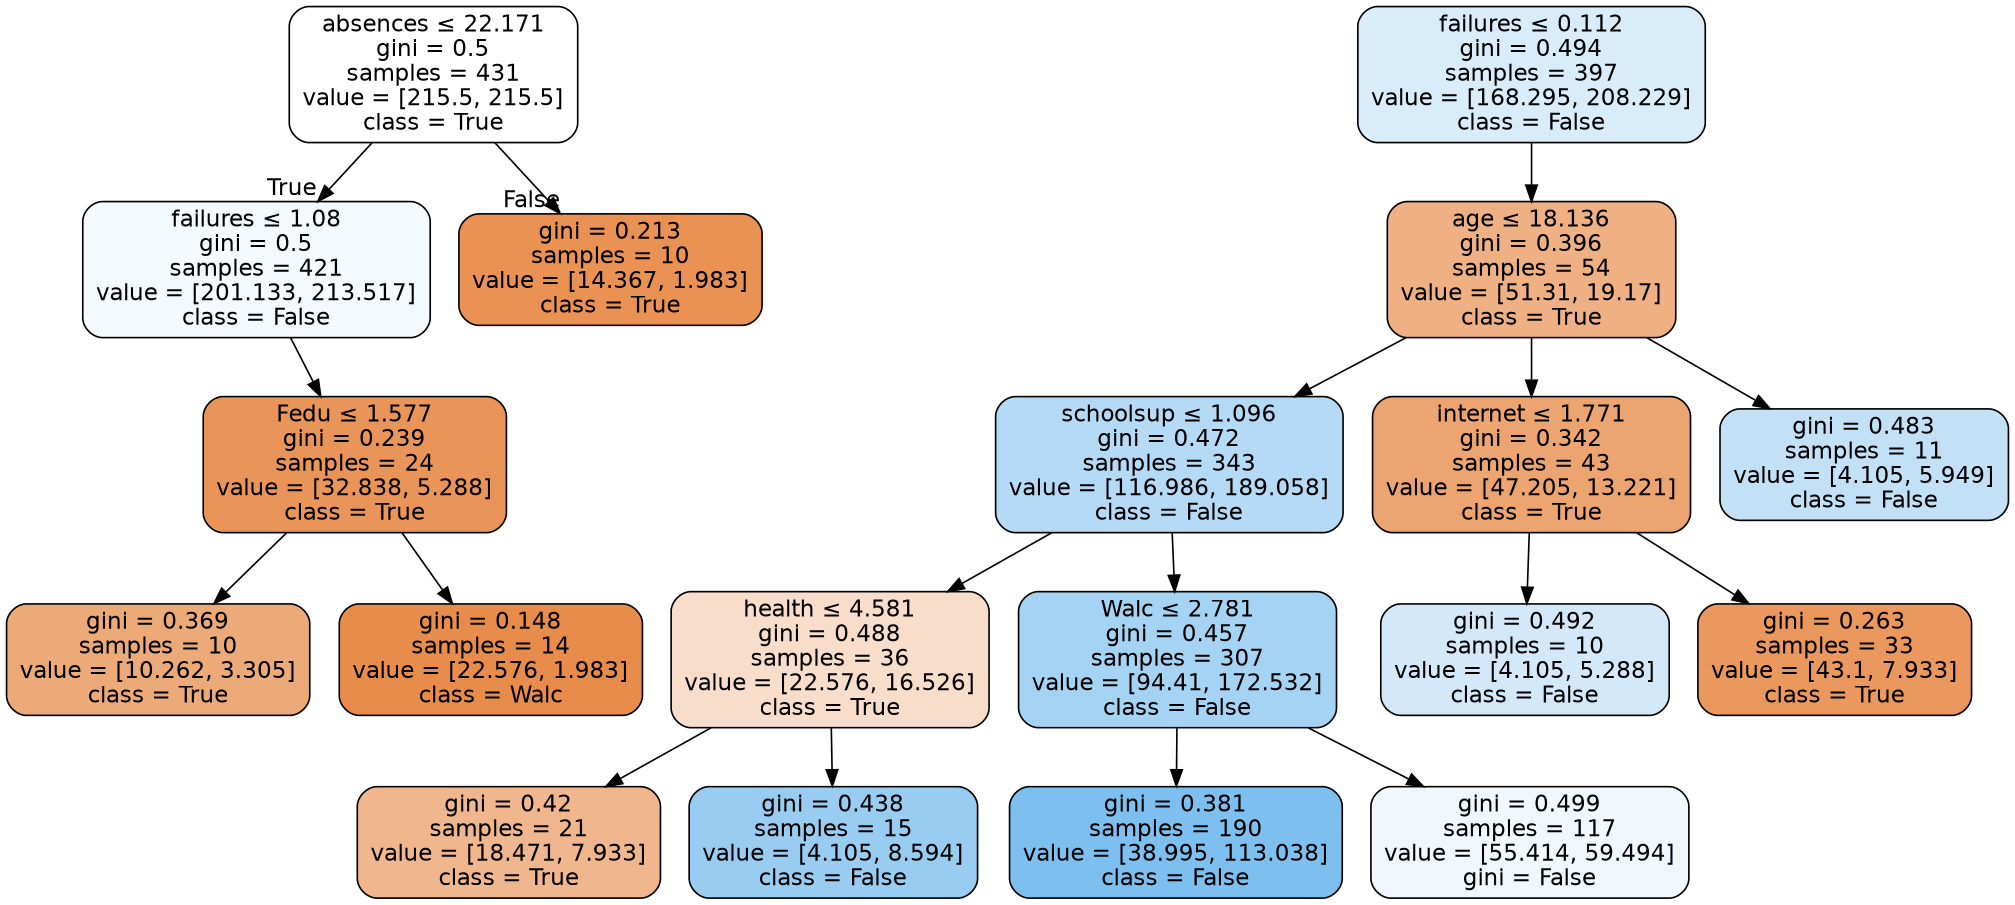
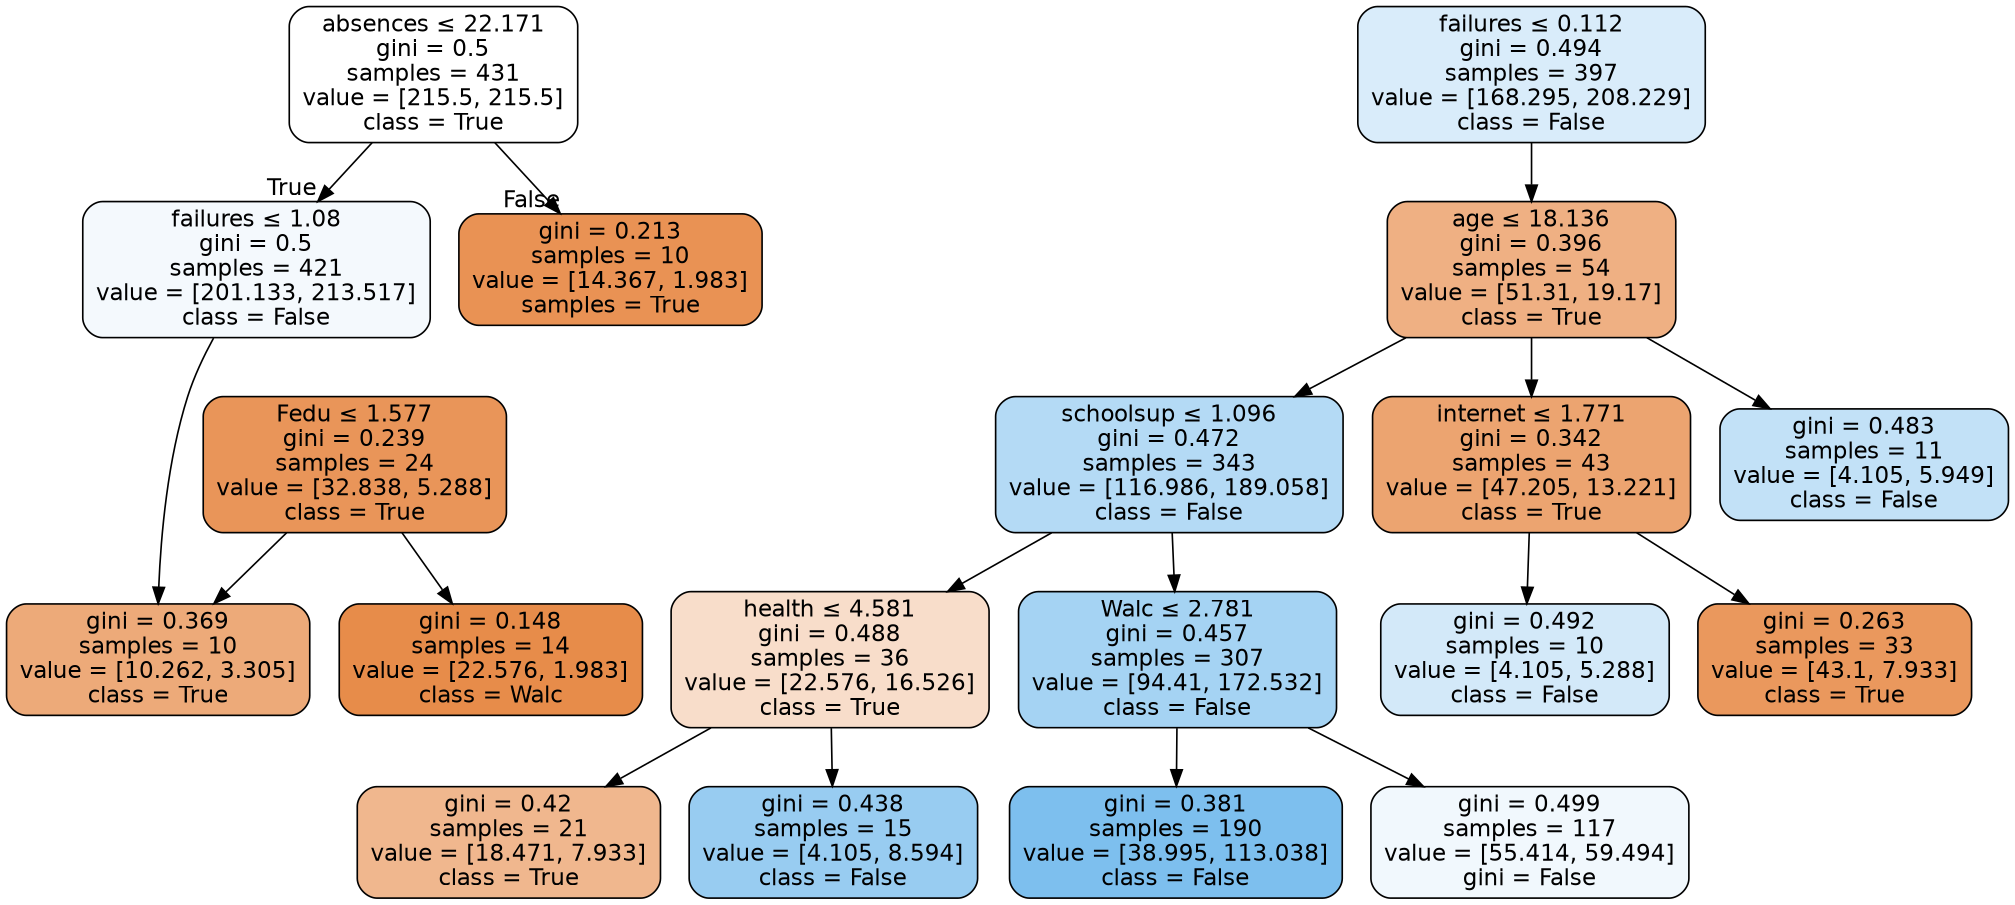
(610, 306) -> (610, 306)
(302, 360) -> (172, 459)
